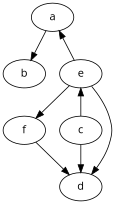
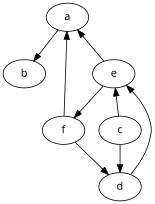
none -> (65, 78)
(112, 126) -> (151, 133)
